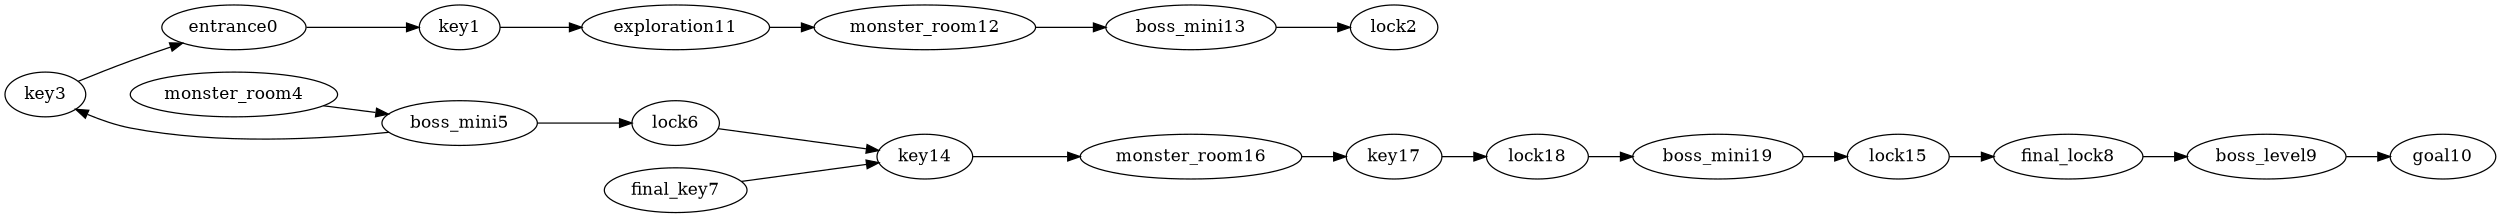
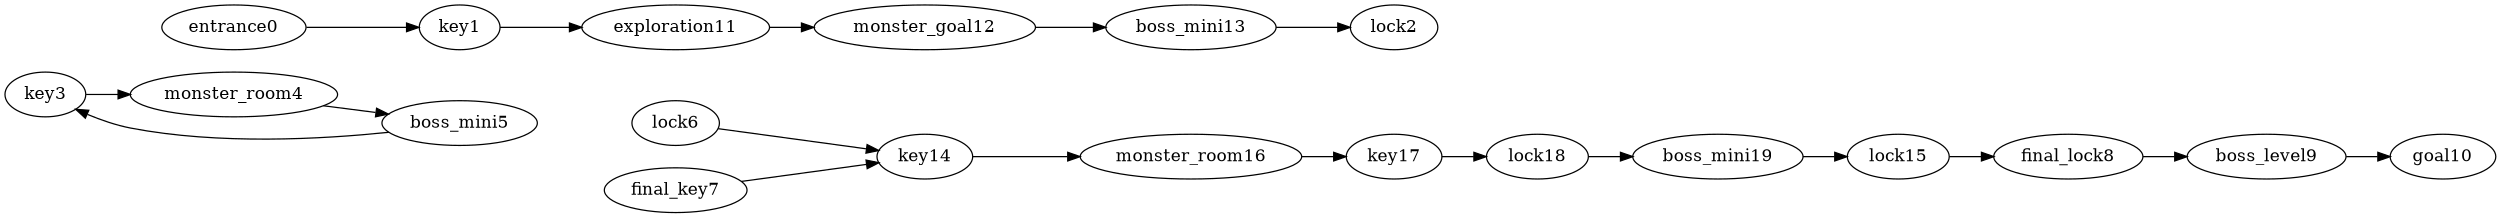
(925, 27) -> (925, 27)
(124, 63) -> (102, 94)
(578, 123) -> none
